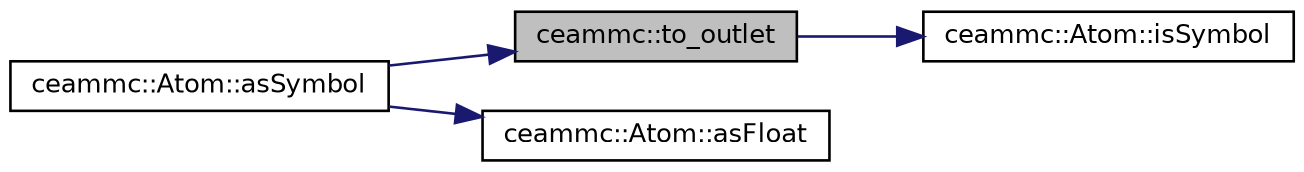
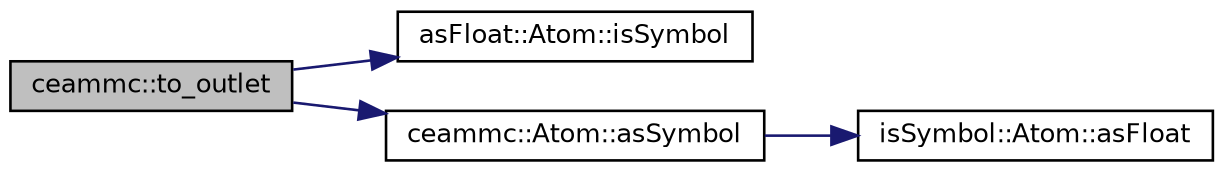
(1109, 37) -> (575, 37)
(439, 60) -> (326, 106)
(656, 136) -> (1036, 136)
